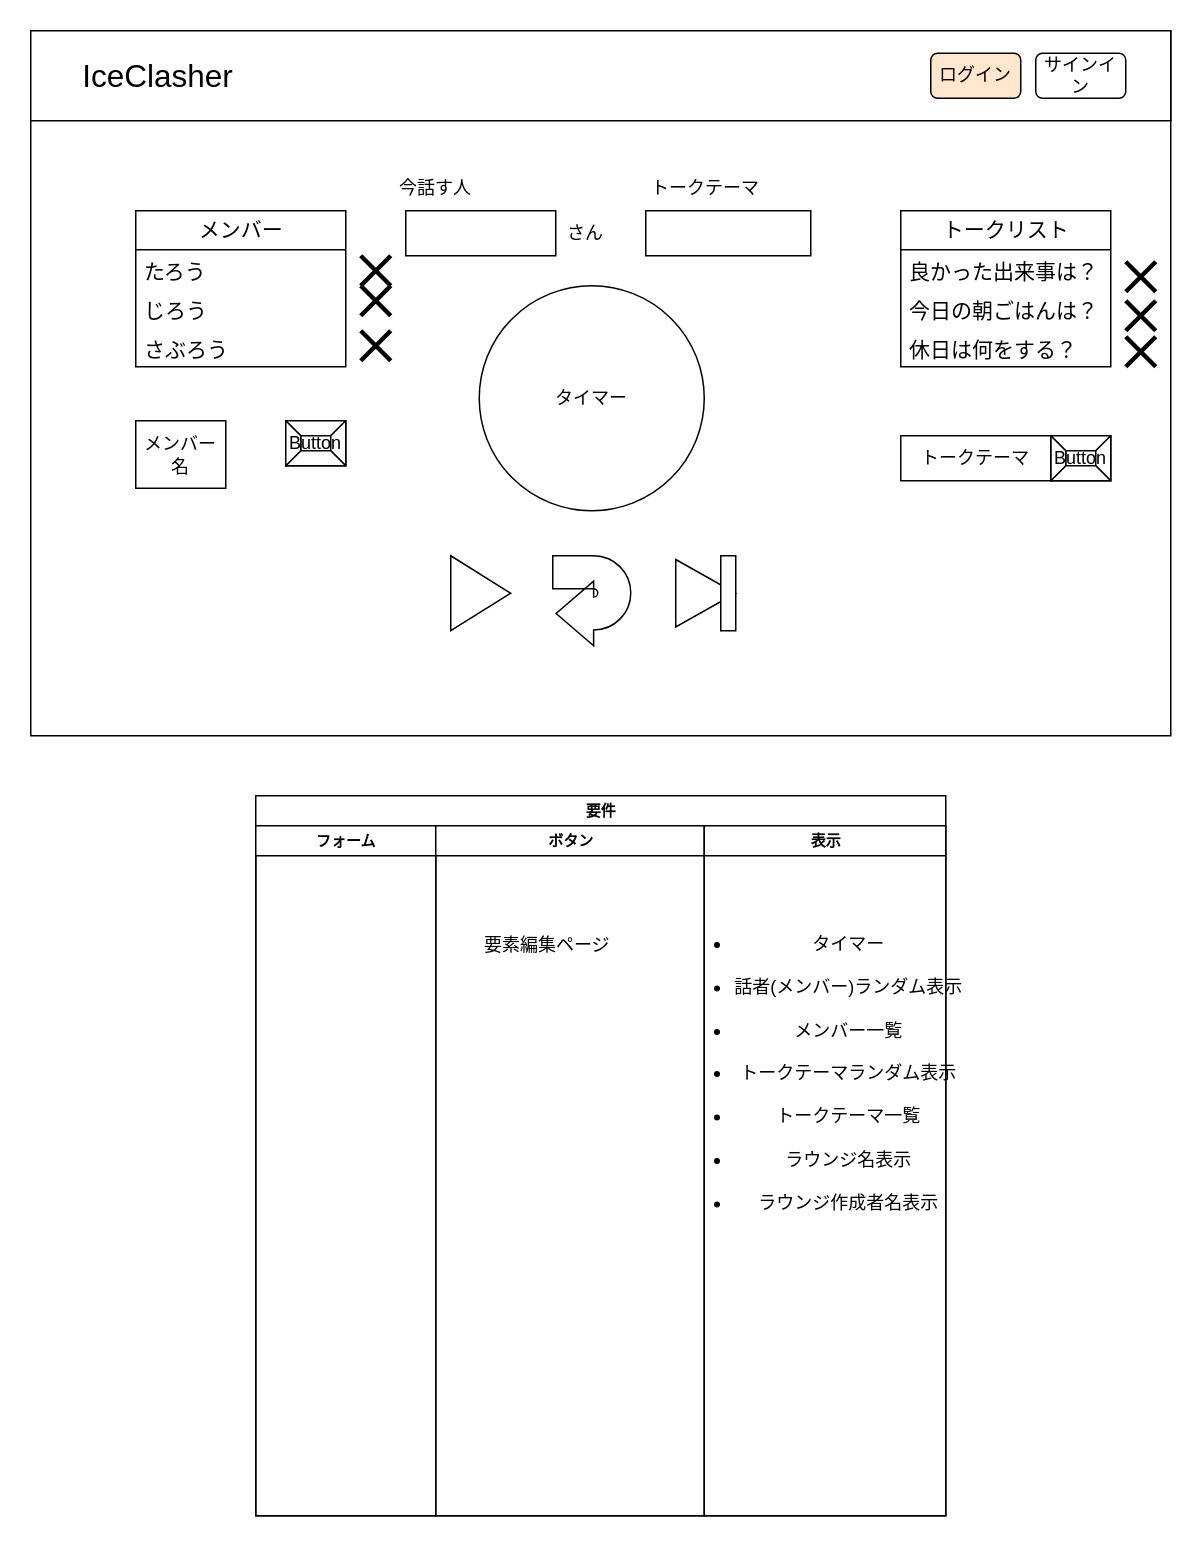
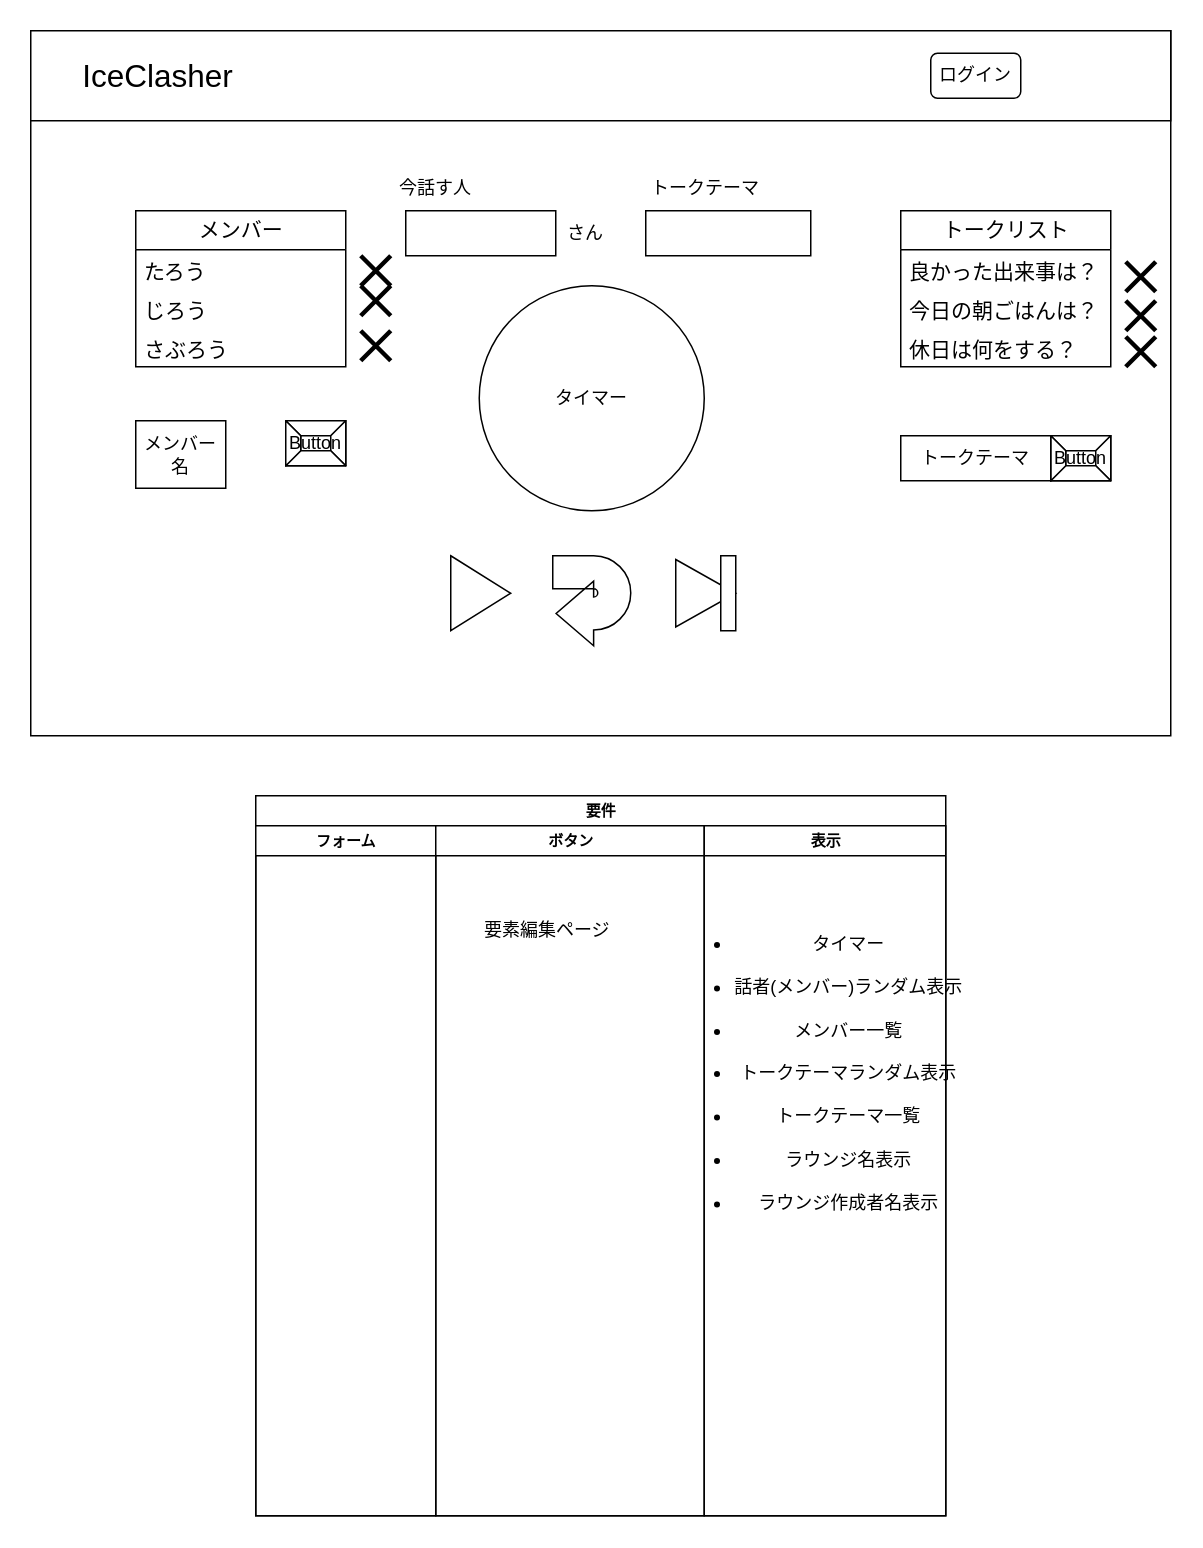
(976, 76) -> (976, 76)
(1081, 76) -> none
(547, 946) -> (547, 931)
